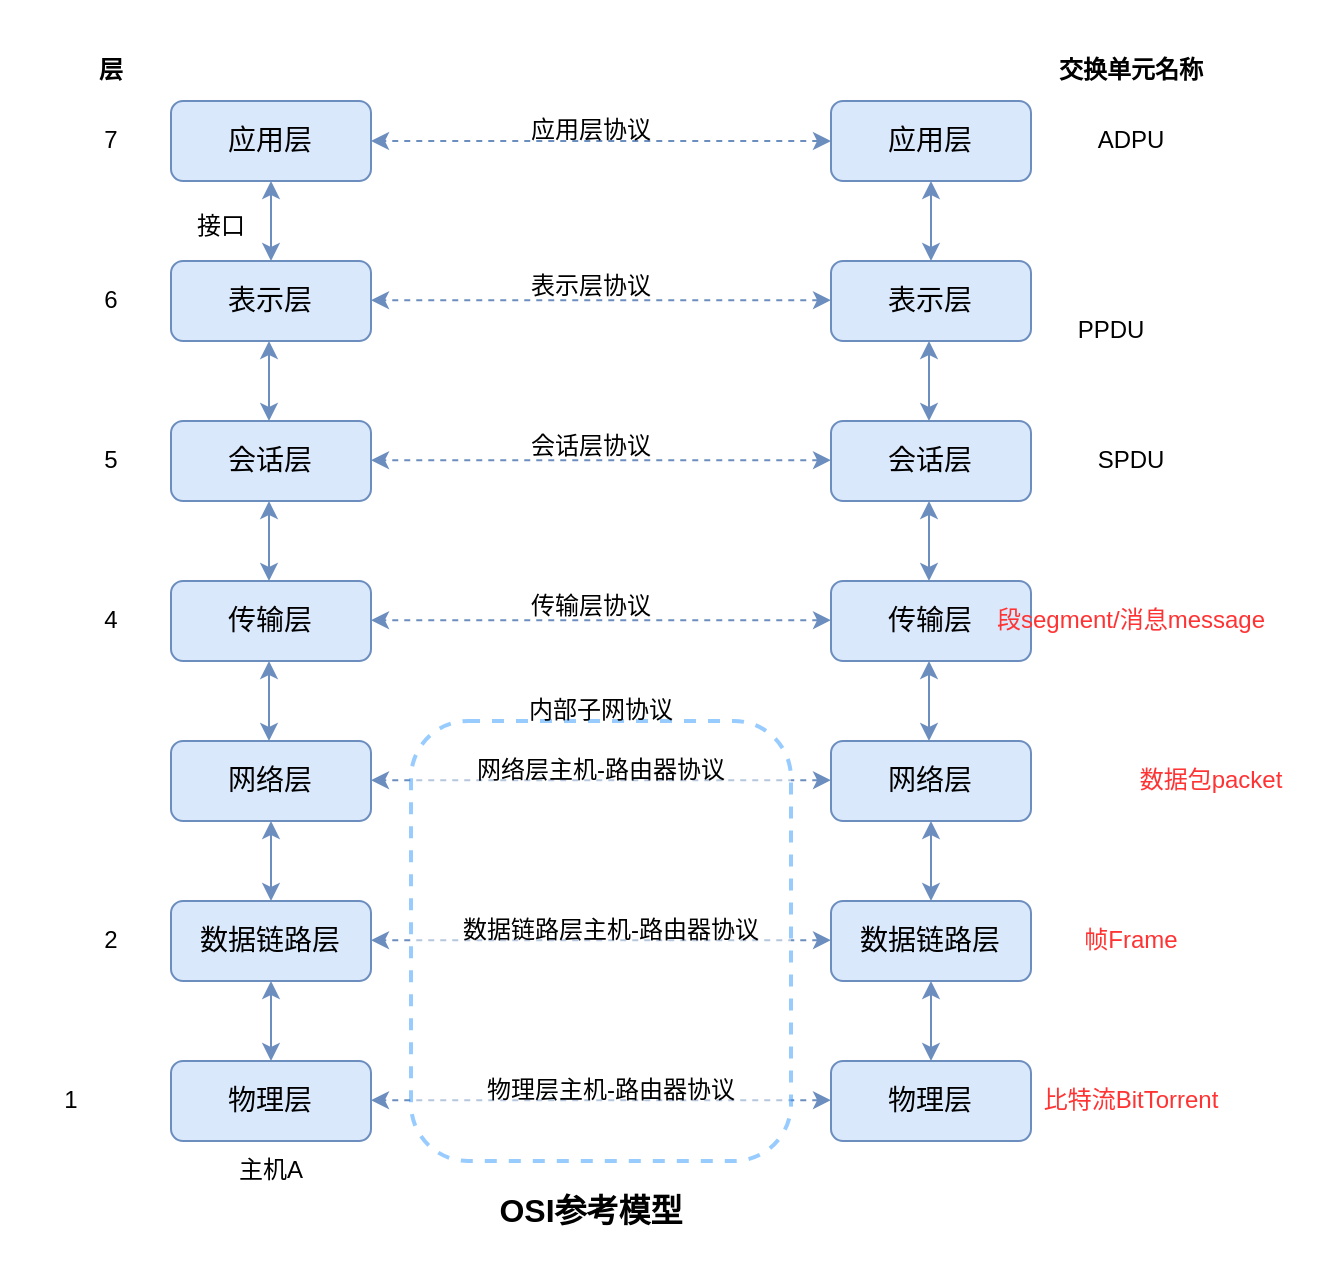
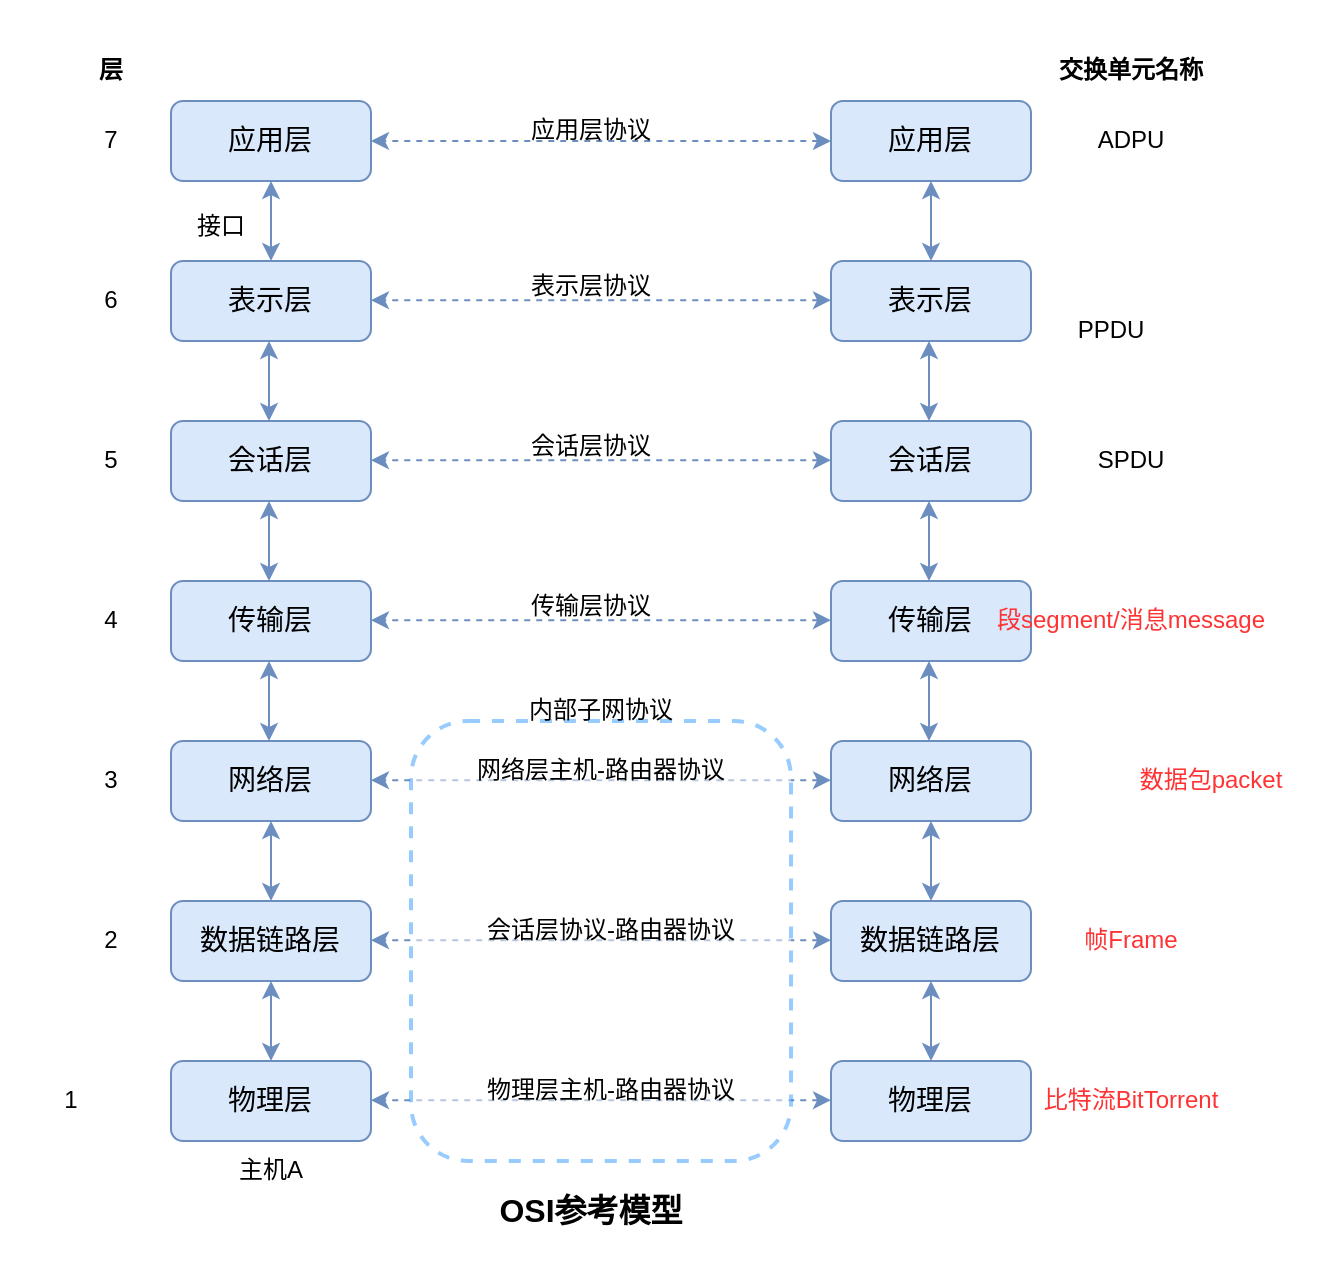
none -> (111, 781)
(612, 931) -> (612, 931)
